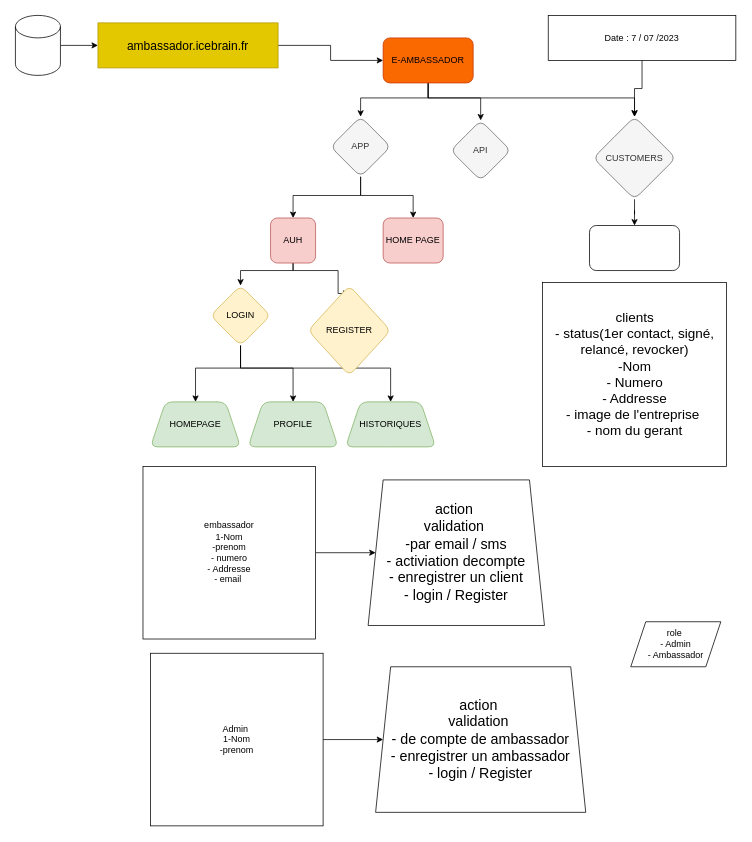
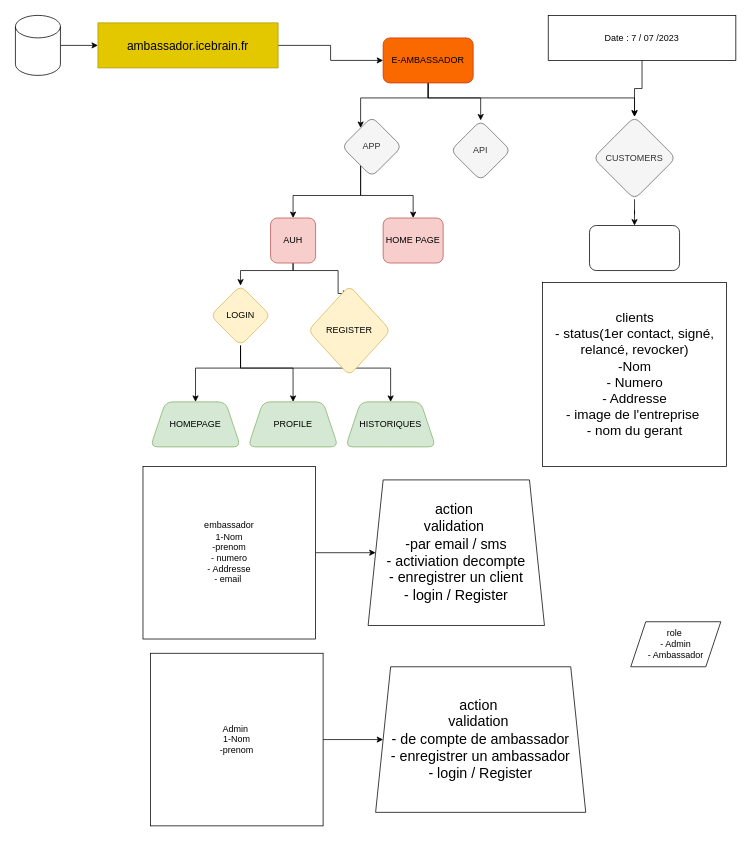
(360, 147) -> (372, 147)
